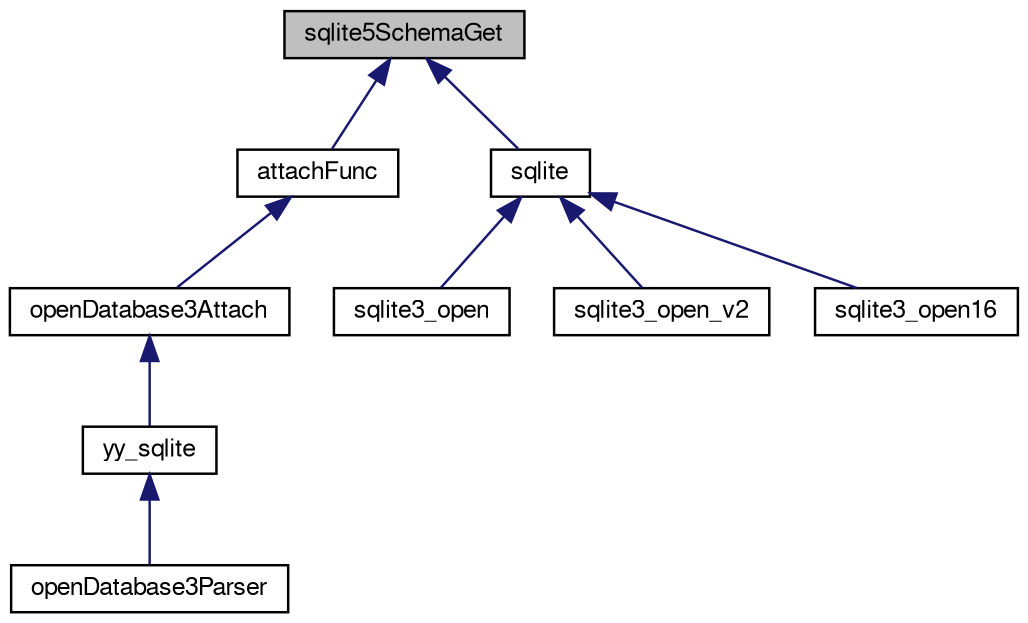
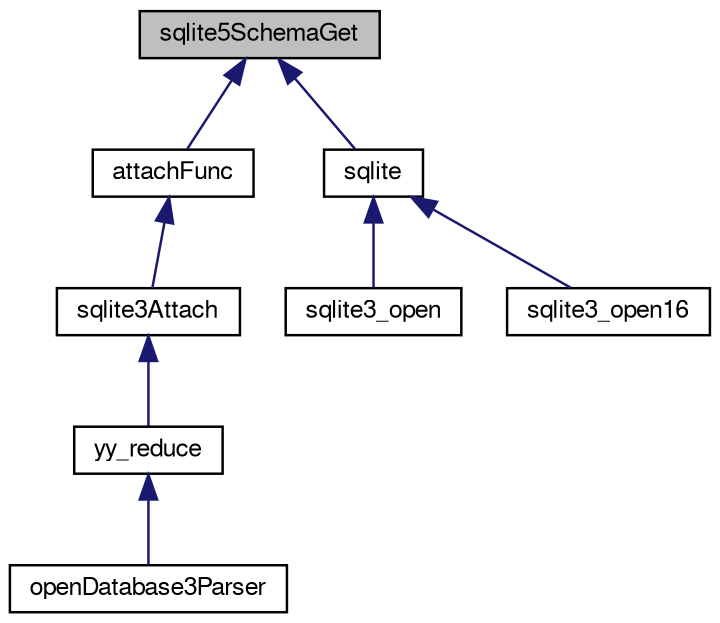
(150, 312) -> (148, 312)
(662, 312) -> none
(150, 450) -> (148, 450)
